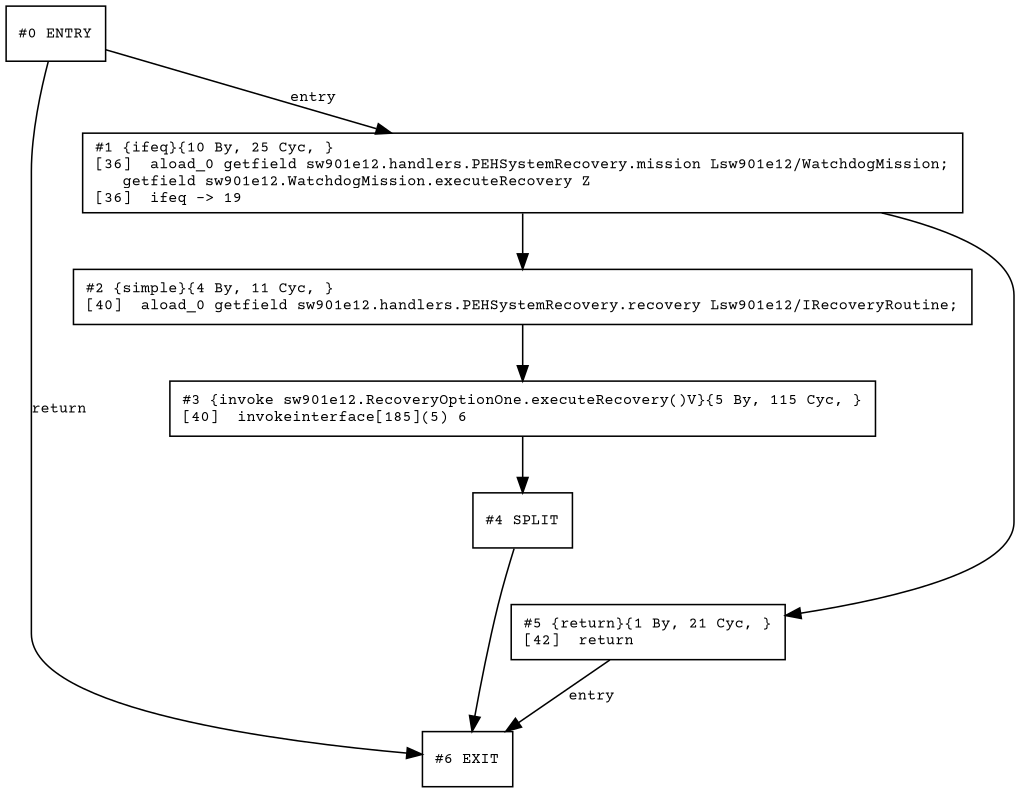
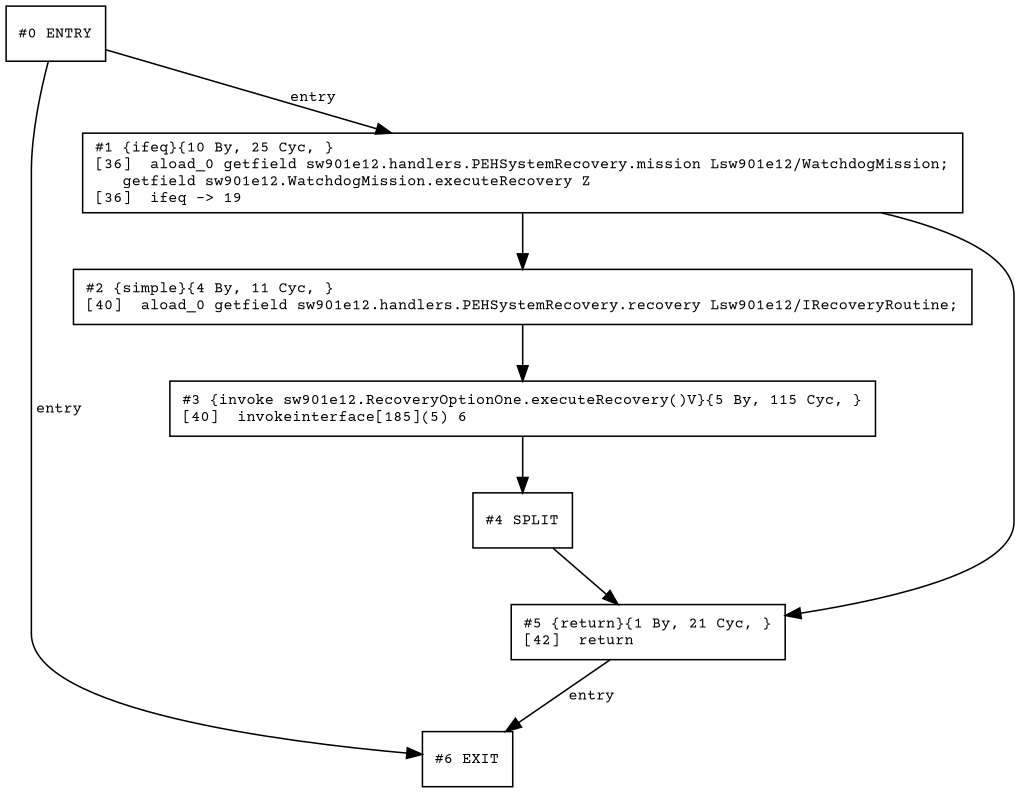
(60, 409) -> (60, 409)
(492, 632) -> (580, 571)
